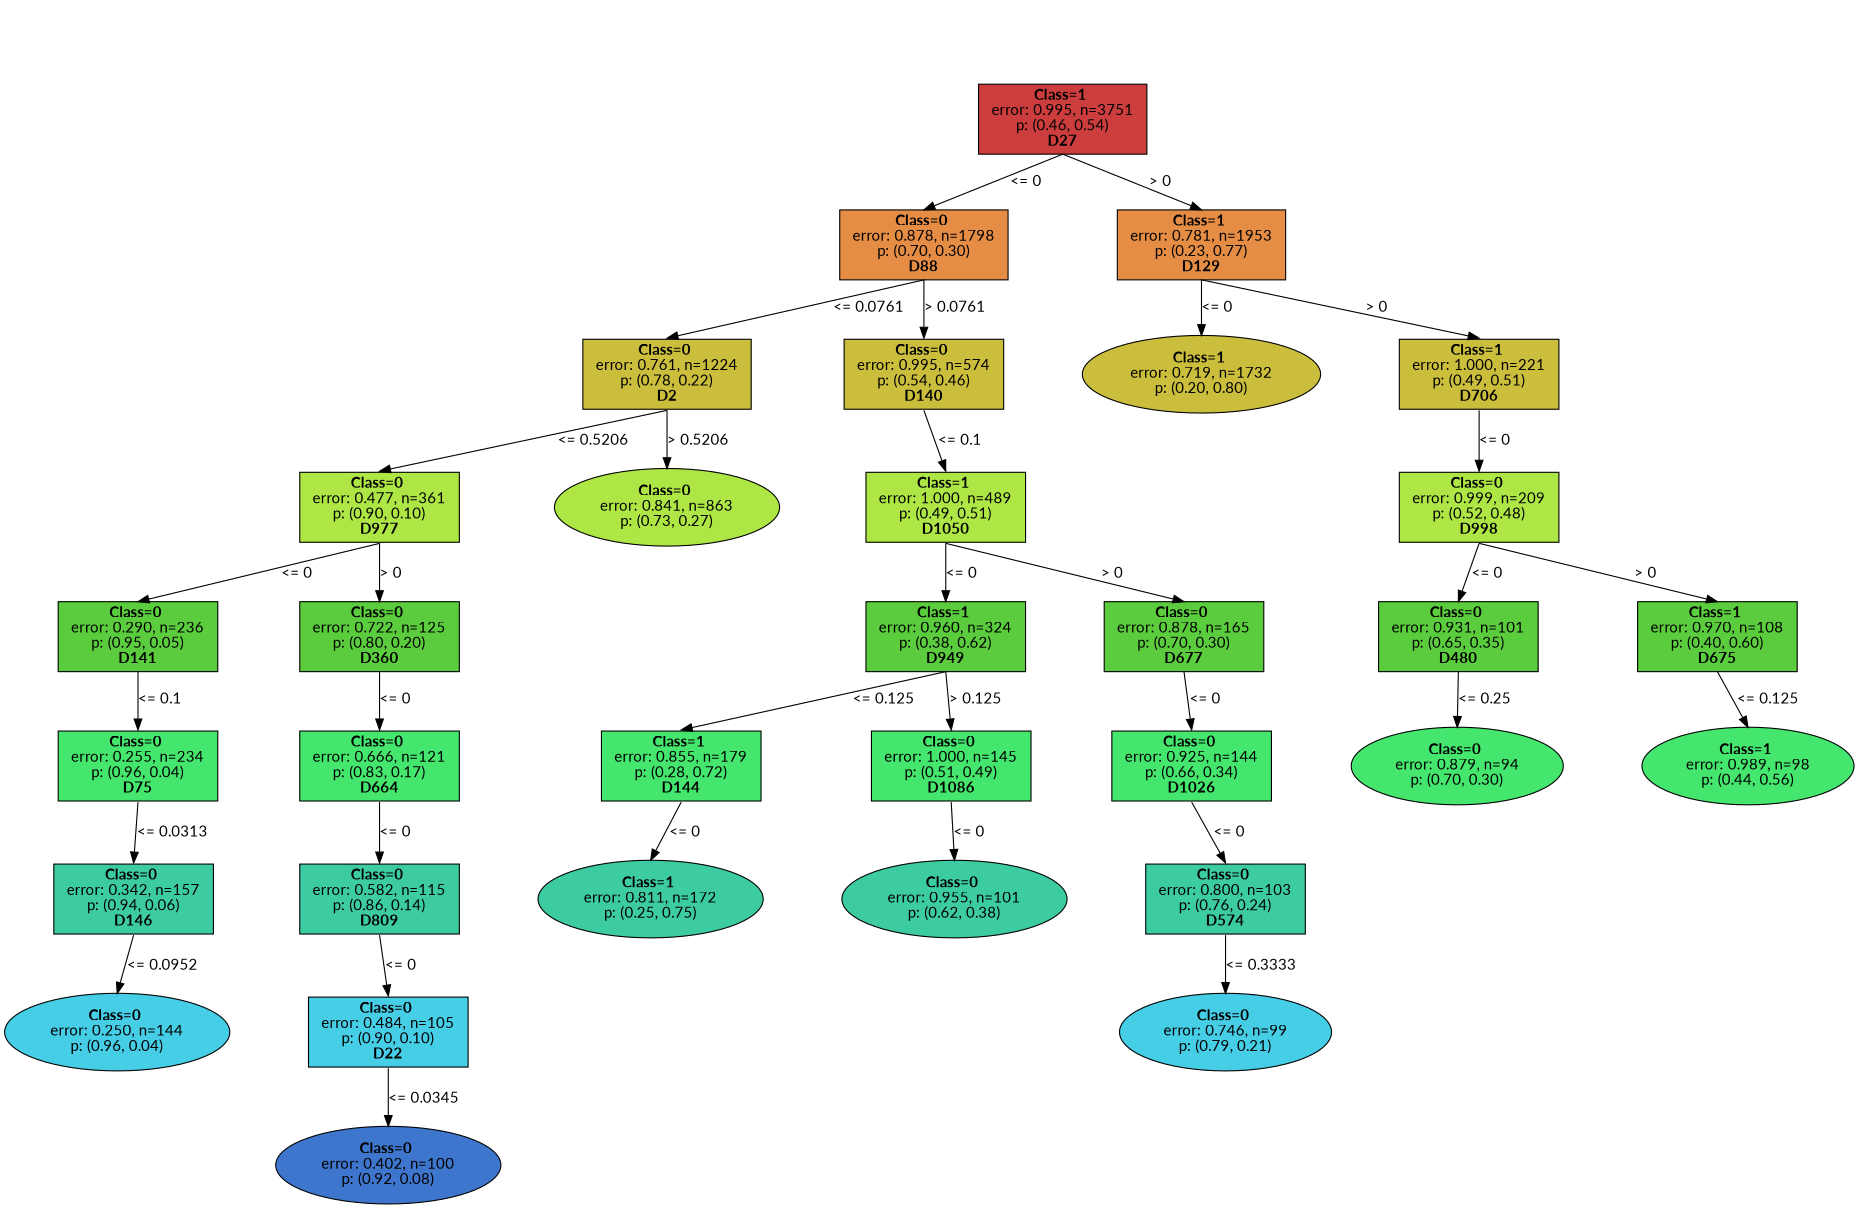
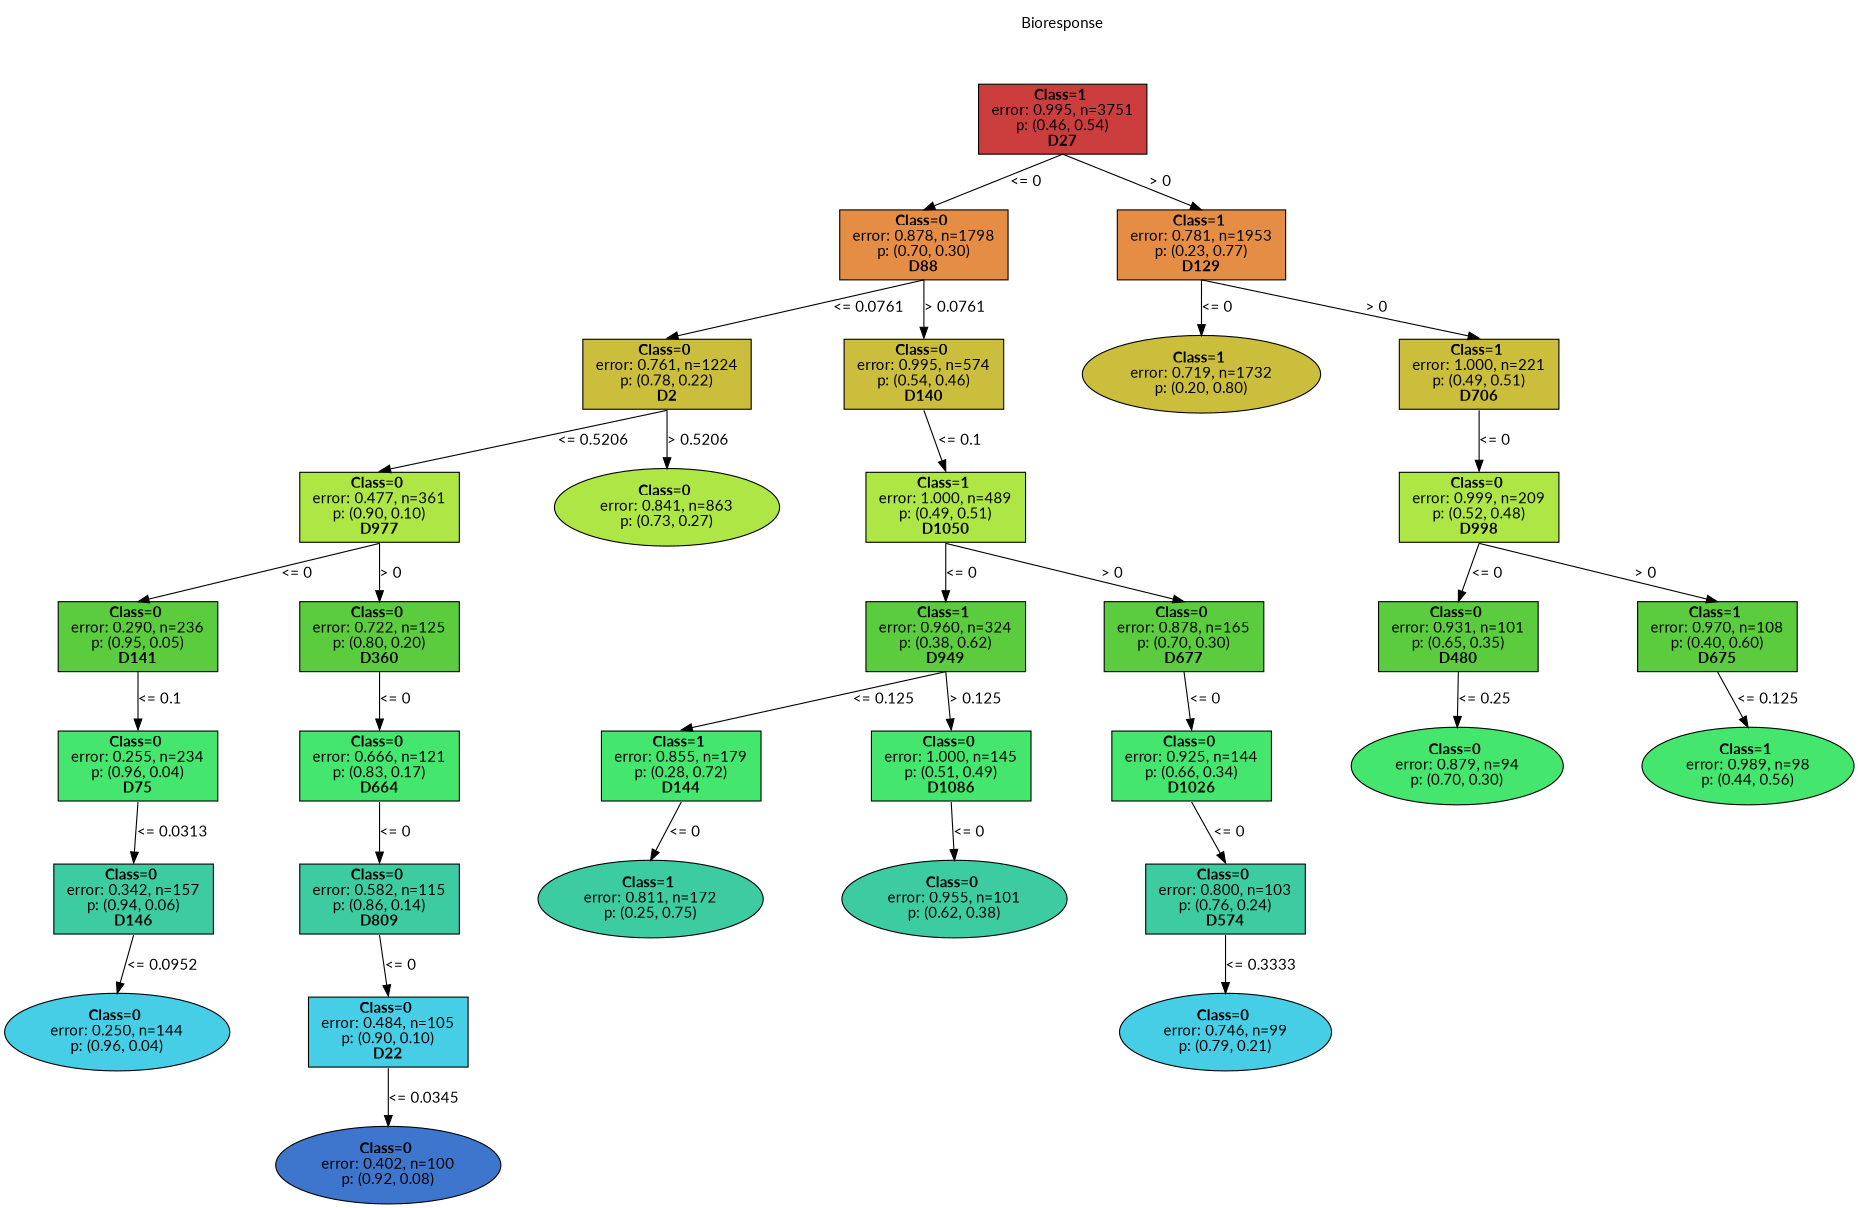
none -> (1063, 24)
